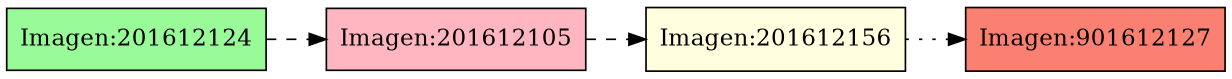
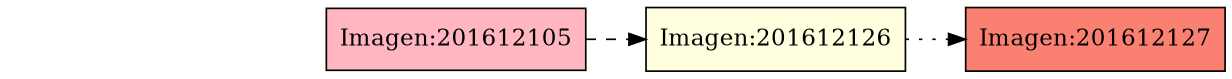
(136, 39) -> none
(776, 39) -> (776, 39)
(1095, 39) -> (1095, 39)
